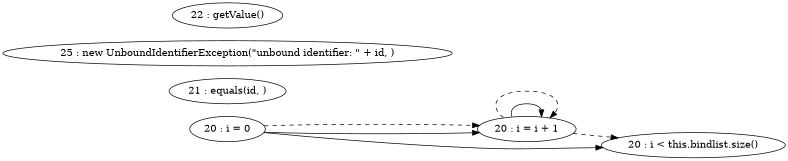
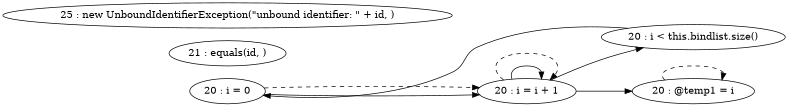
(228, 15) -> none
none -> (693, 91)
(592, 135) -> (593, 63)
(430, 146) -> (454, 71)
